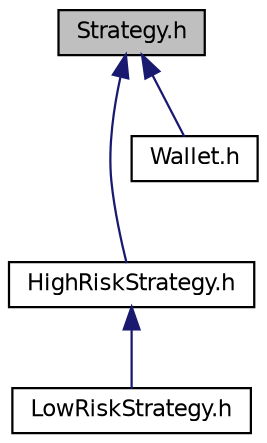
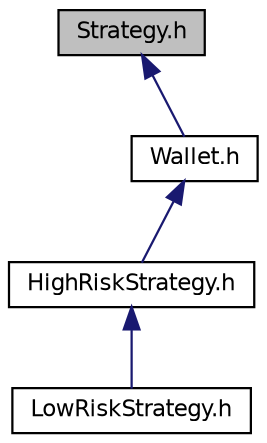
(111, 171) -> (158, 232)
